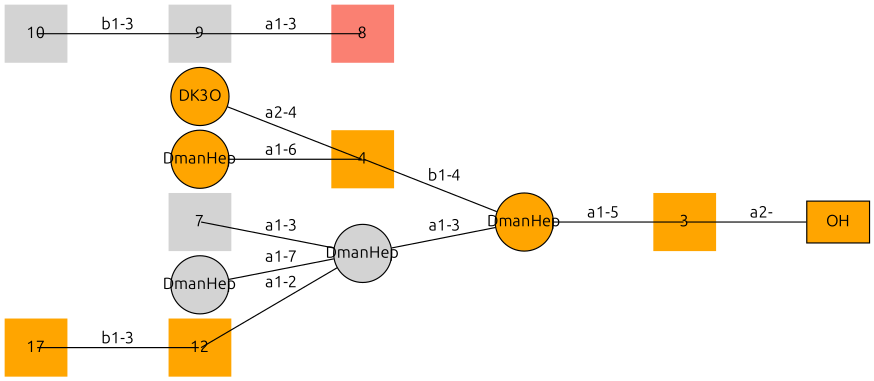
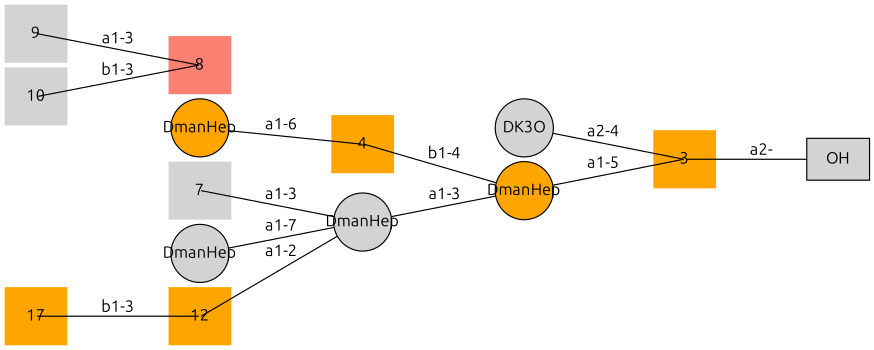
(118, 34) -> (118, 81)
(200, 96) -> (524, 128)
(294, 133) -> (618, 146)
(838, 222) -> (838, 159)
